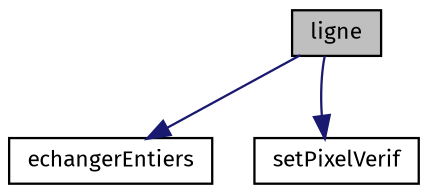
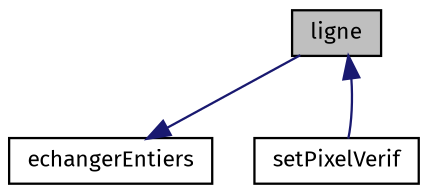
(321, 86) -> (352, 109)
